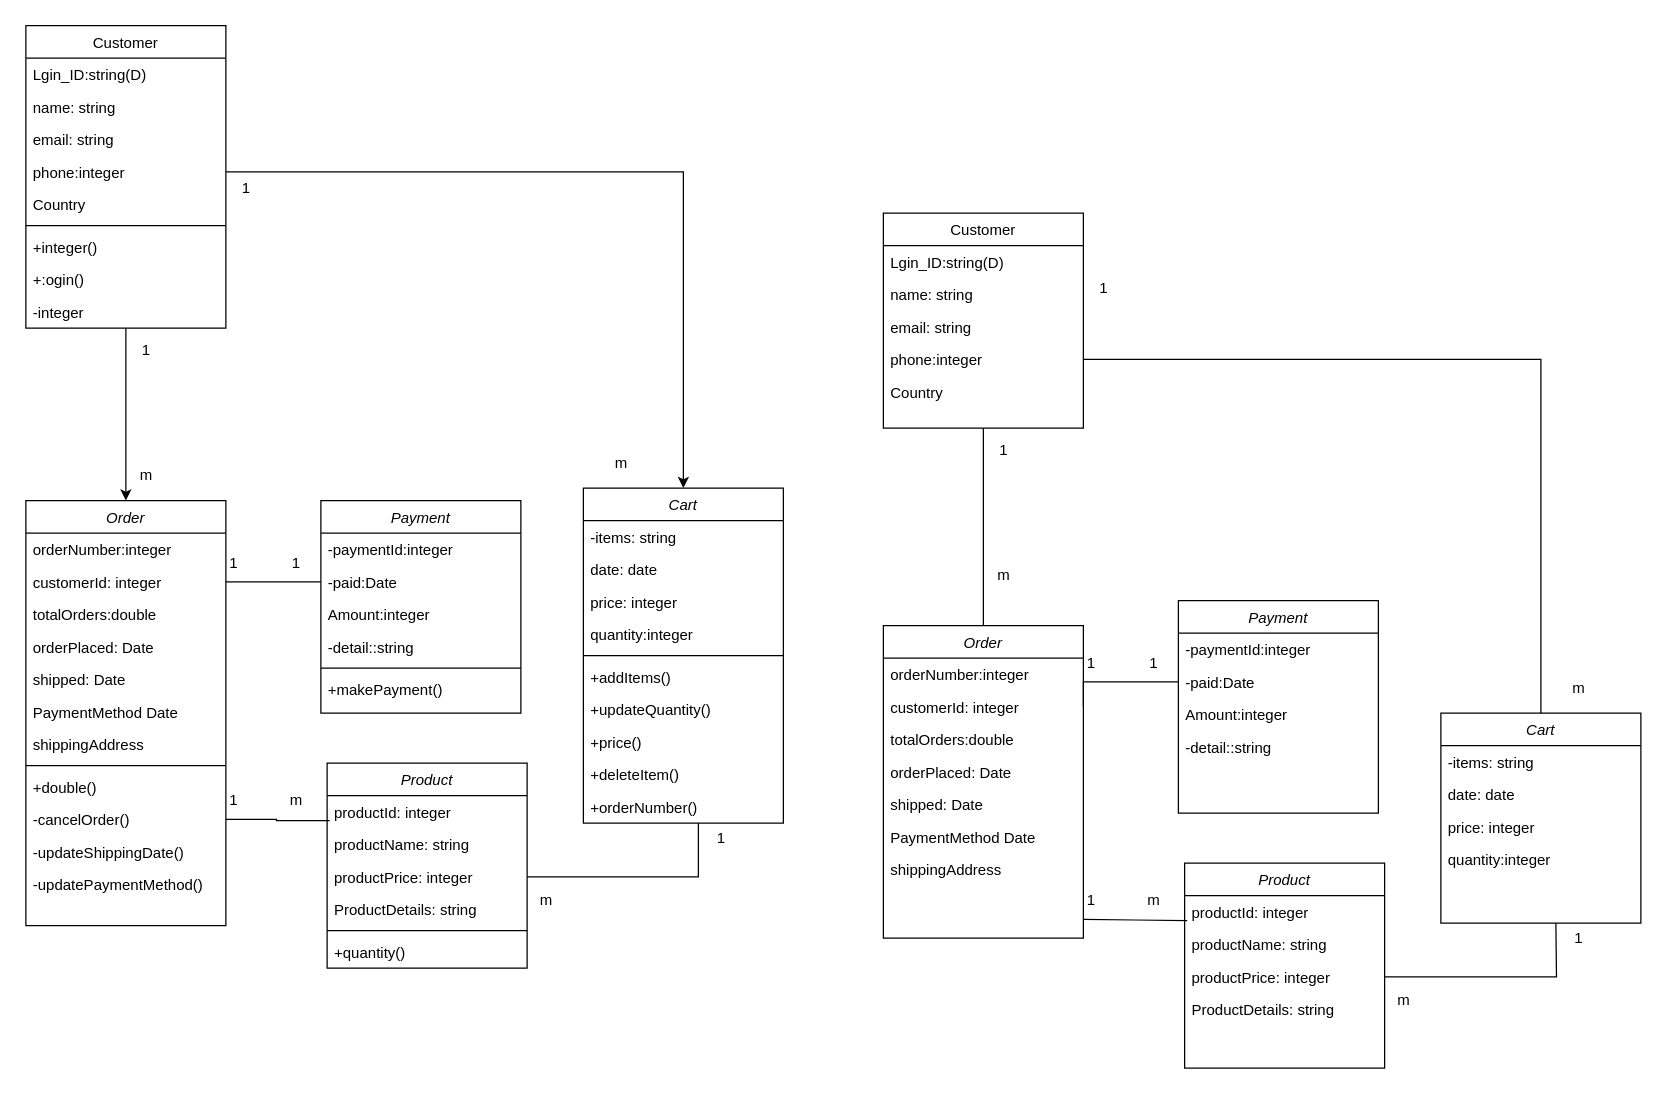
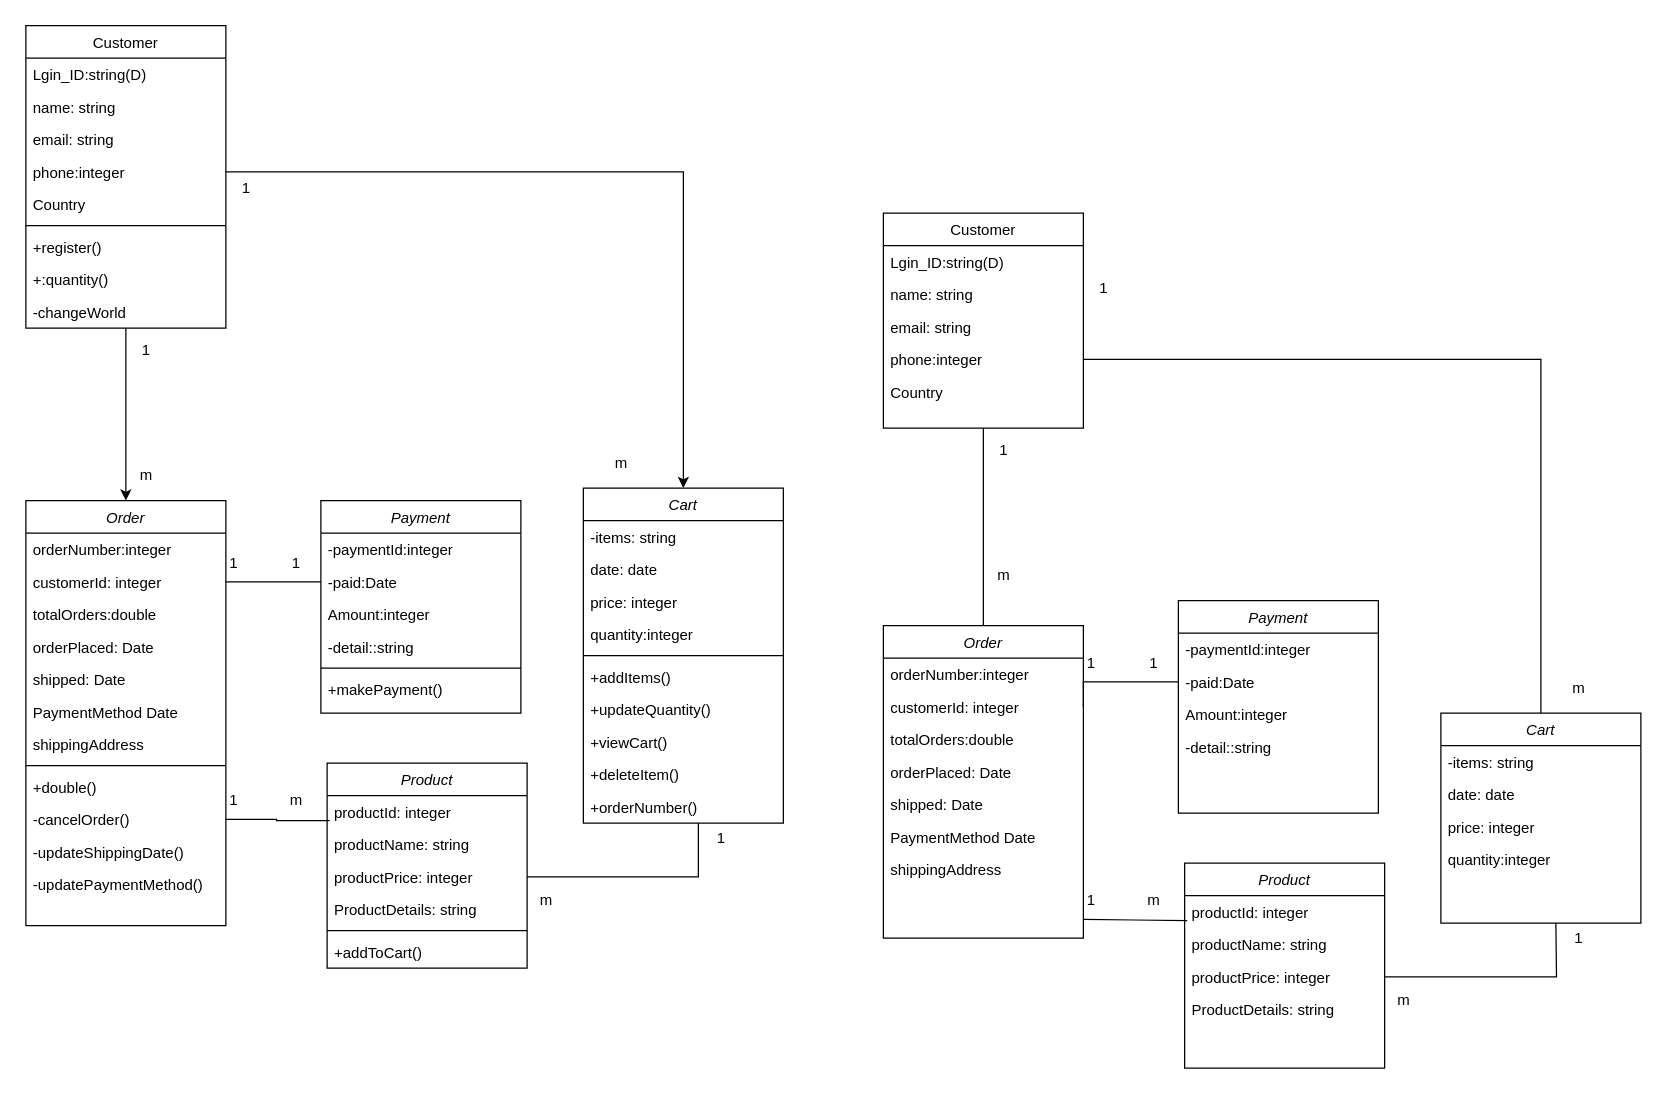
(73, 248) -> (77, 248)
(62, 280) -> (79, 280)
(64, 313) -> (81, 313)
(622, 743) -> (634, 743)
(378, 953) -> (384, 953)
